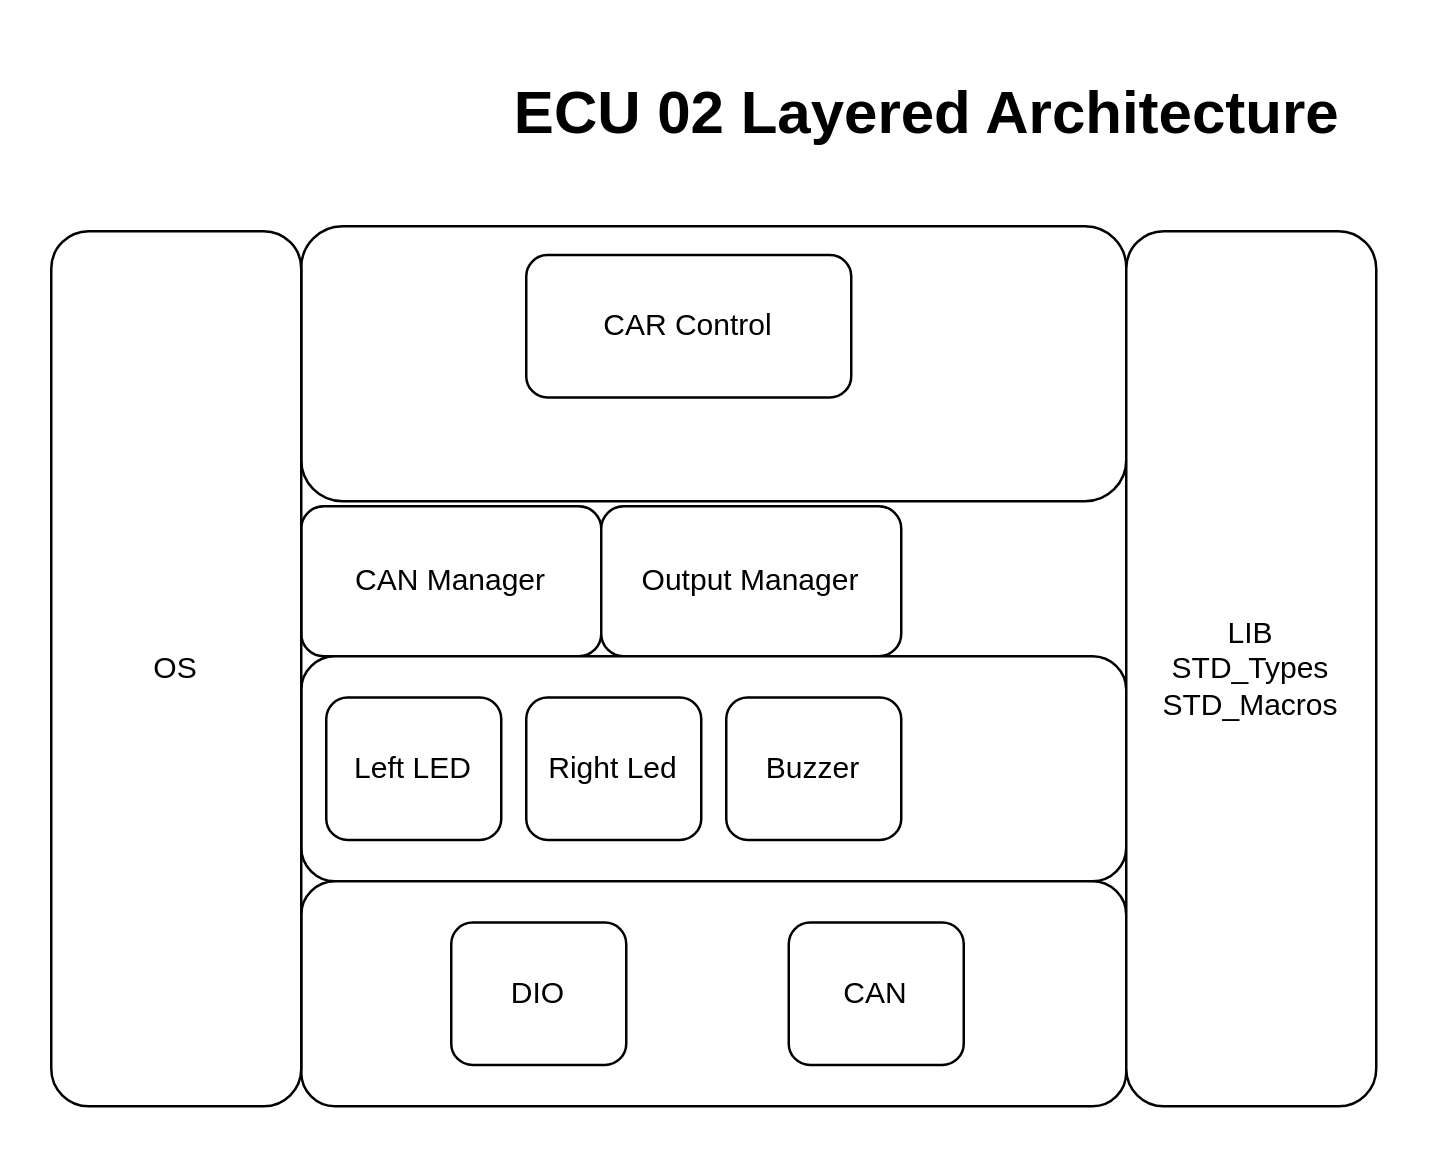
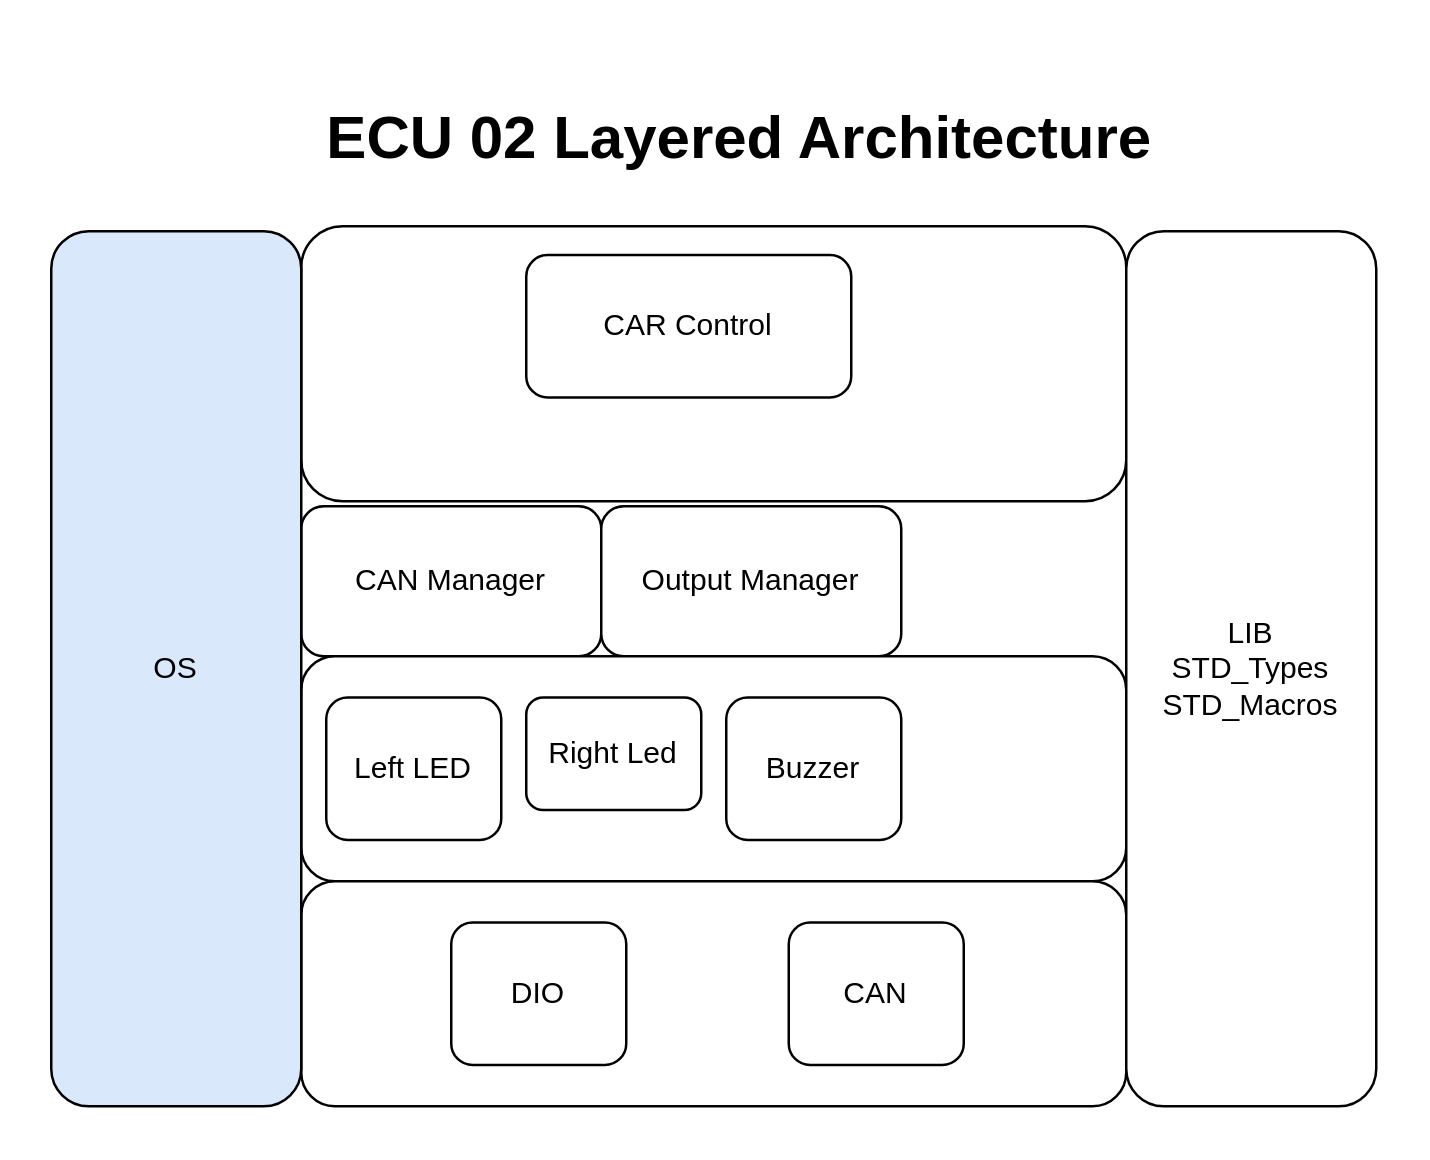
(926, 114) -> (739, 139)
(176, 669) -> (176, 669)
(614, 769) -> (614, 754)
